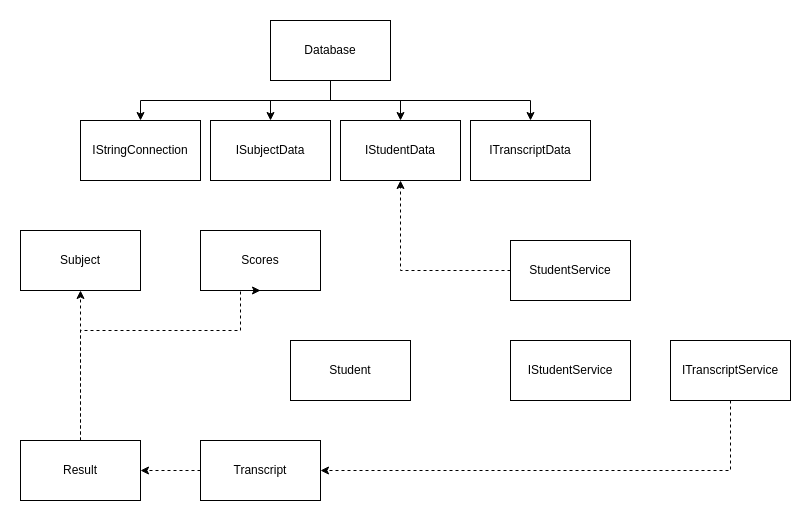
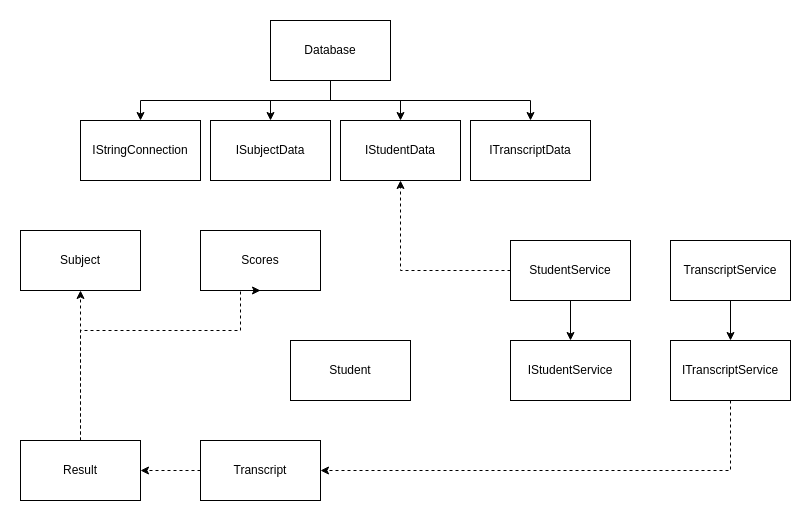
none -> (731, 271)
none -> (571, 317)
none -> (731, 317)
